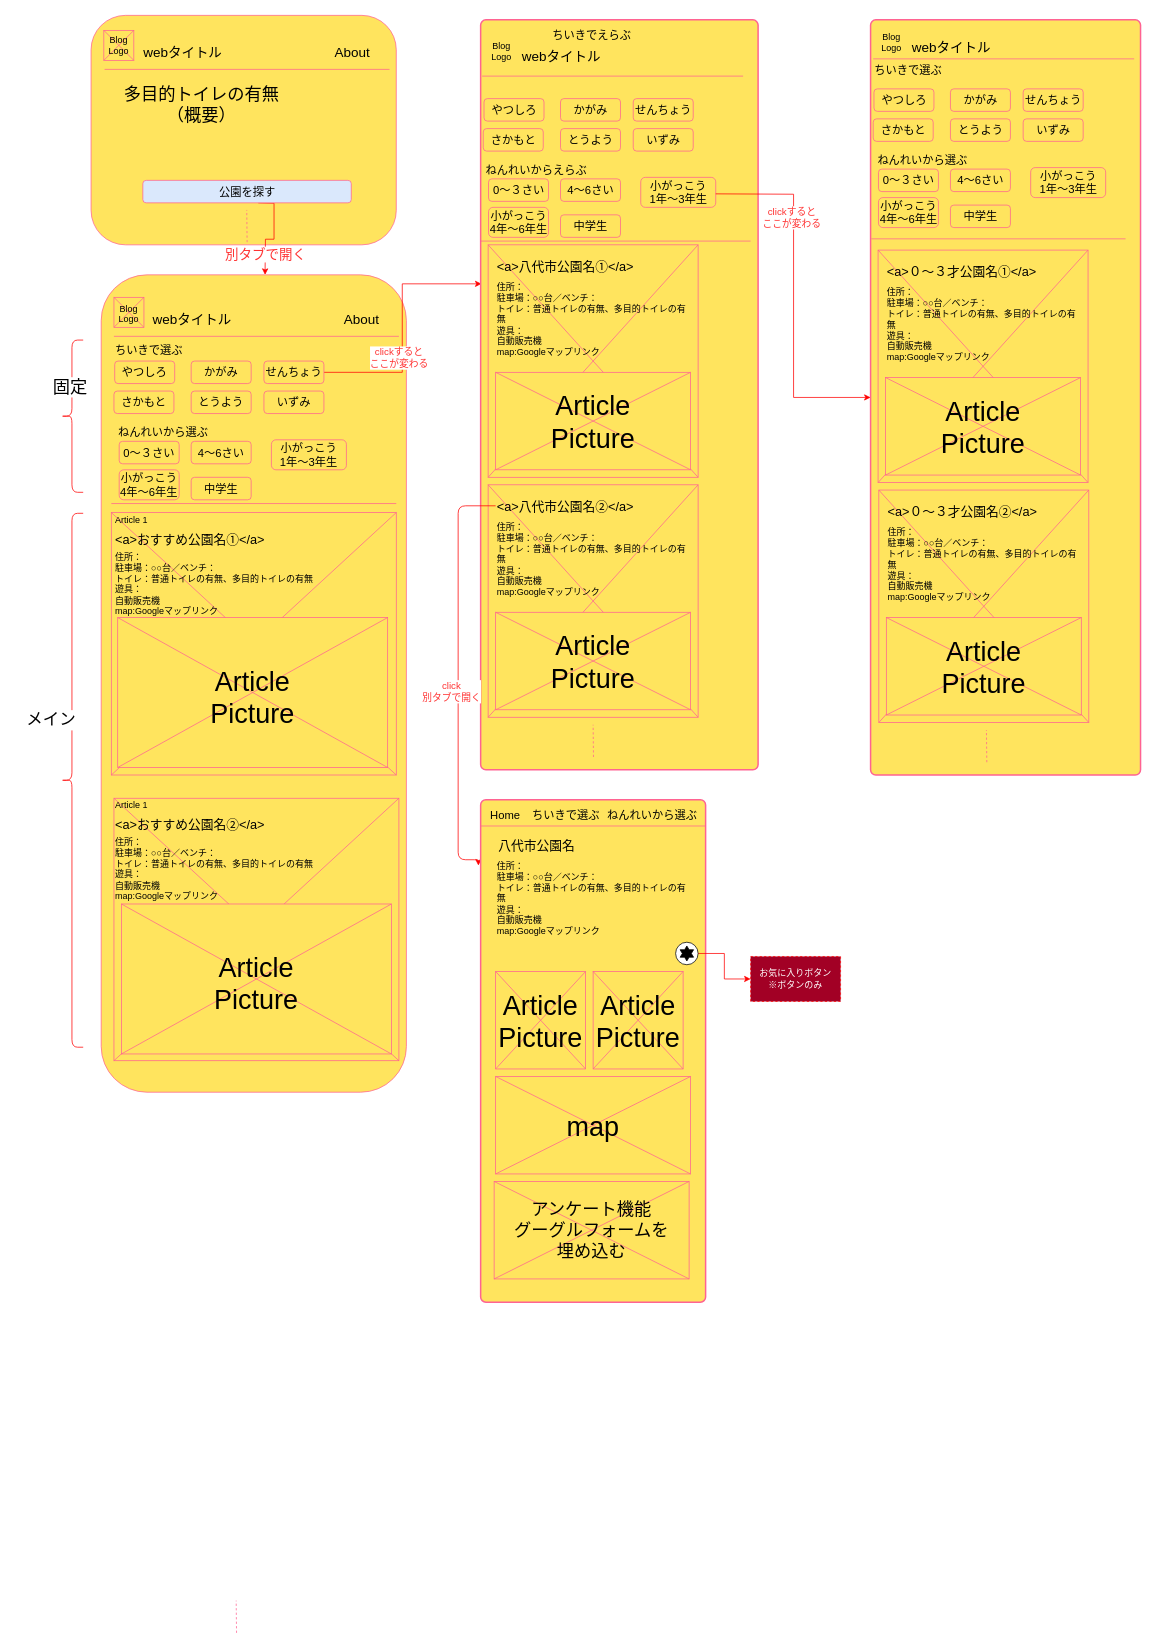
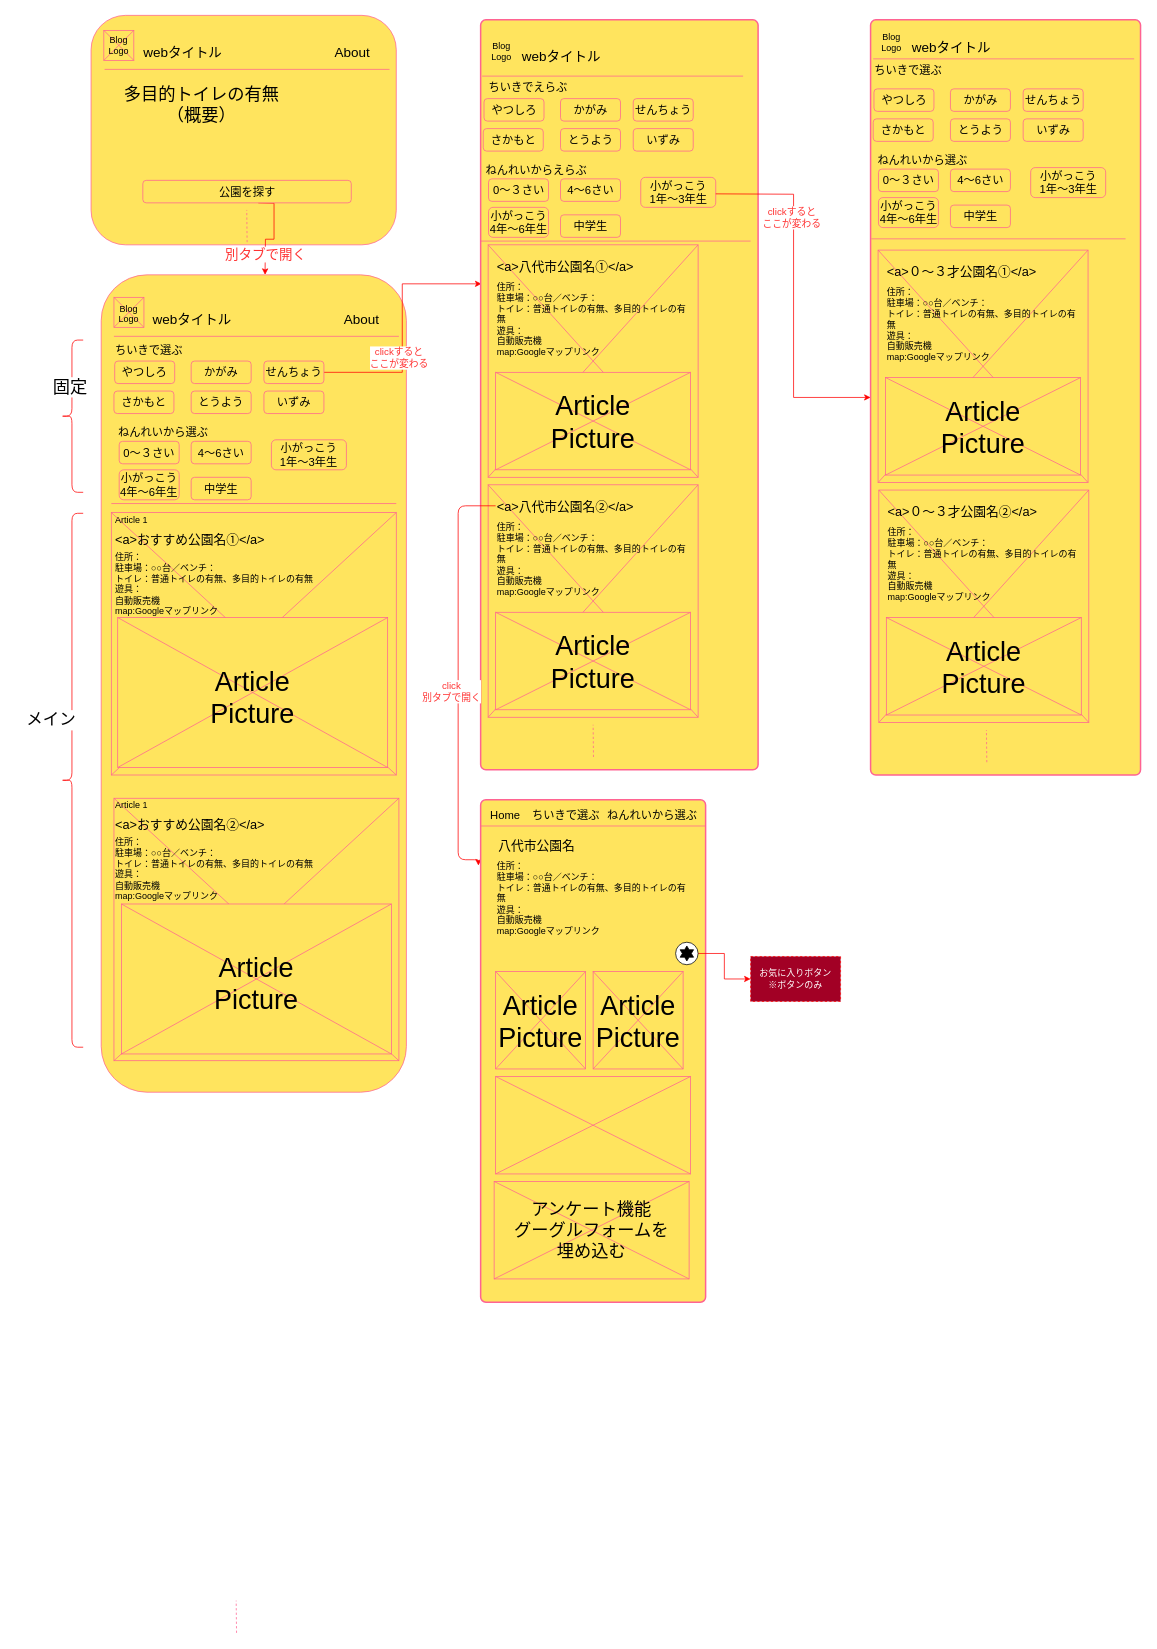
(592, 35) -> (528, 87)
(247, 192) -> (247, 192)
(593, 1125) -> none
